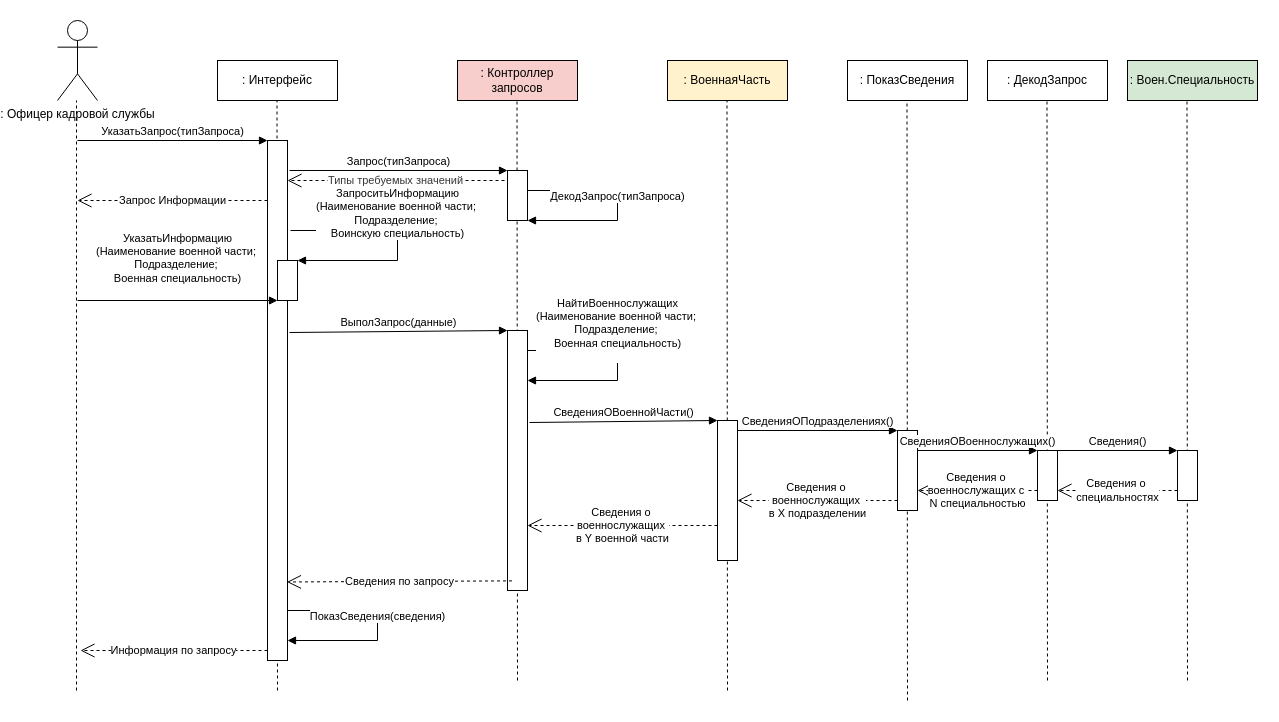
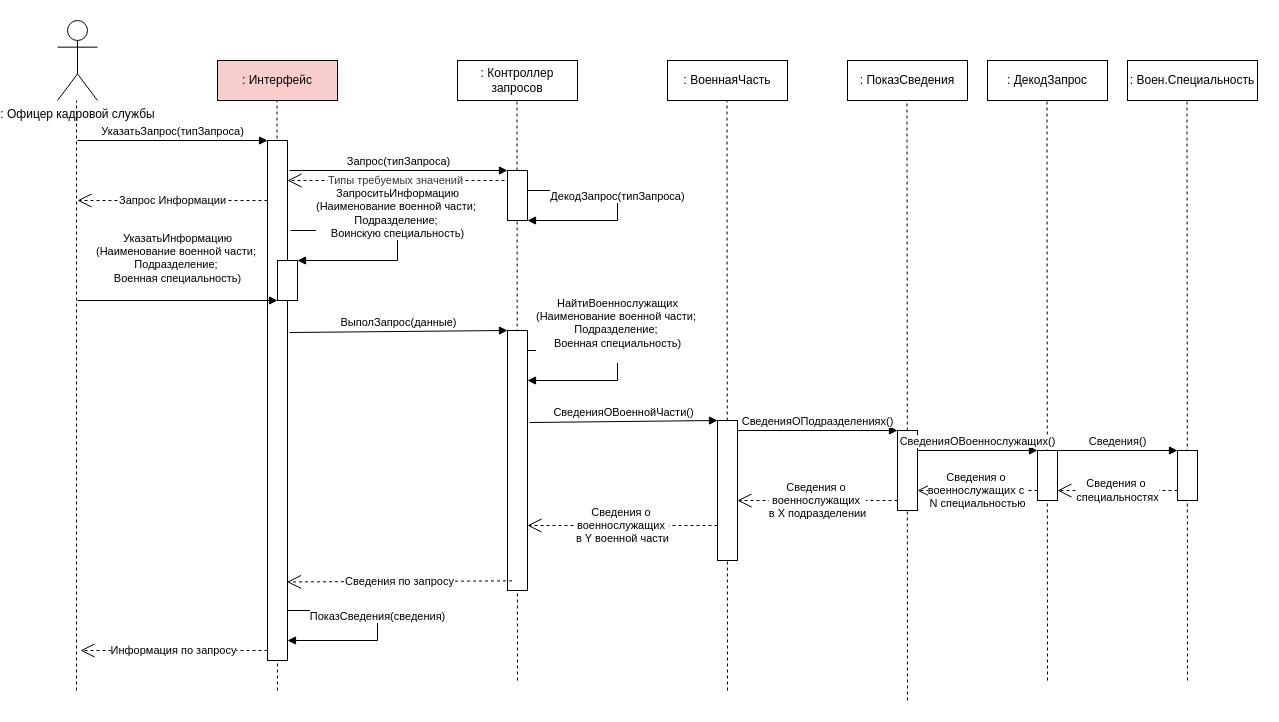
(278, 81) -> (278, 81)
(518, 81) -> (518, 81)
(728, 81) -> (728, 81)
(1193, 81) -> (1193, 81)
